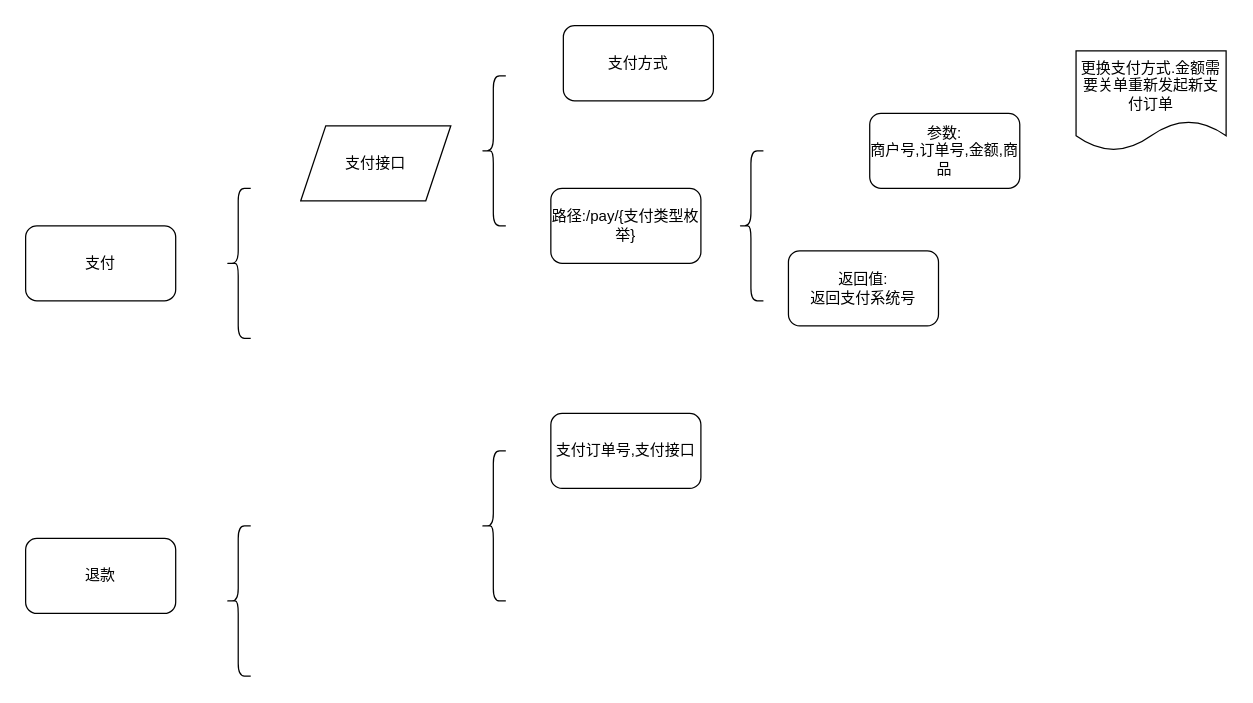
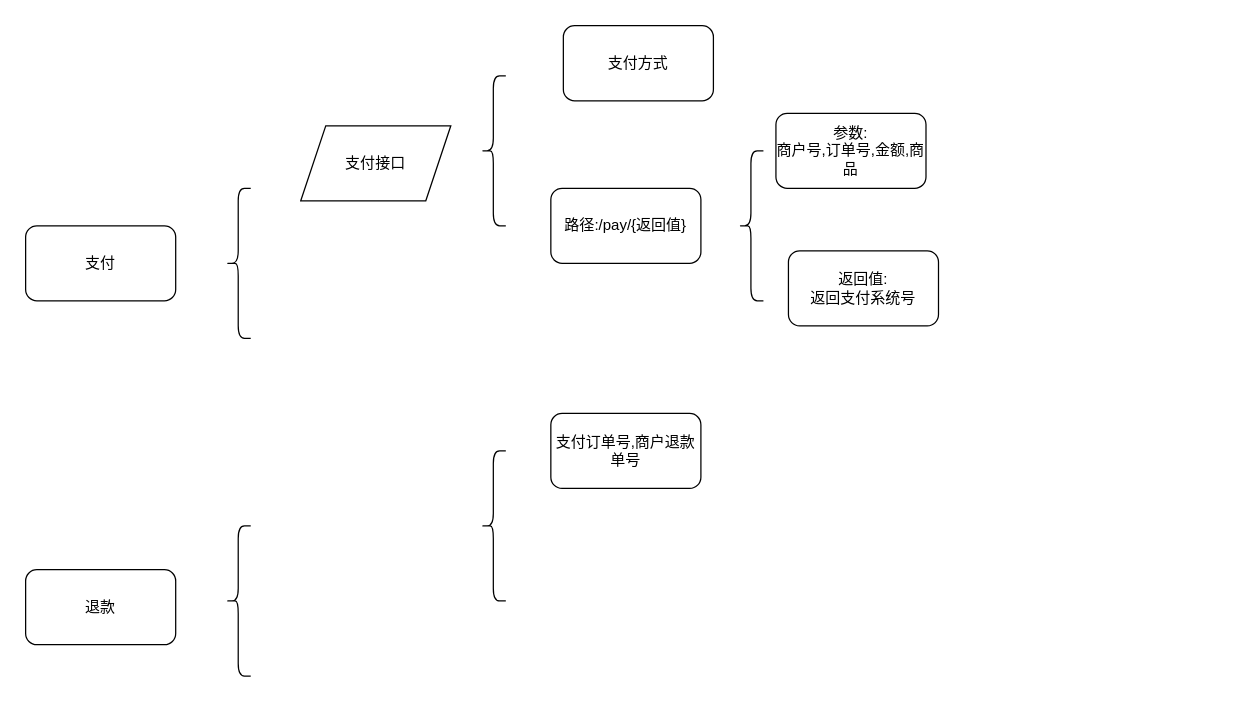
(1151, 101) -> none
(944, 151) -> (851, 151)
(626, 226) -> (626, 226)
(626, 451) -> (626, 451)
(101, 576) -> (101, 607)
